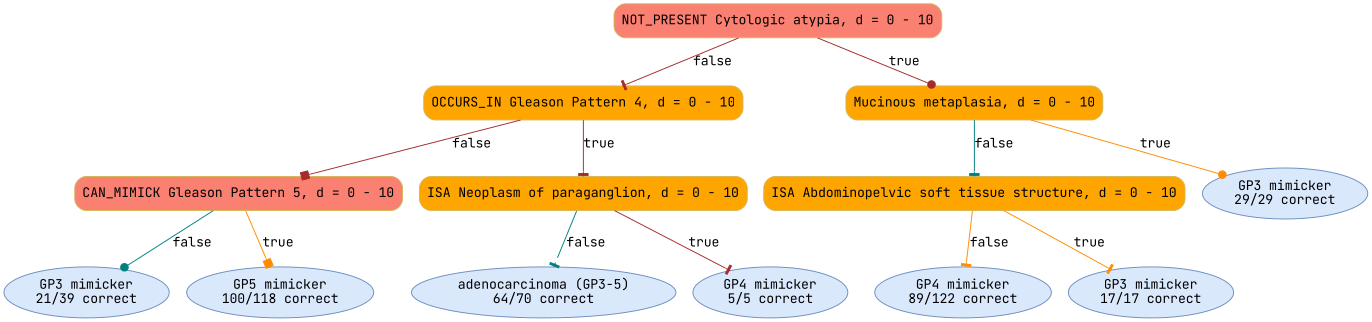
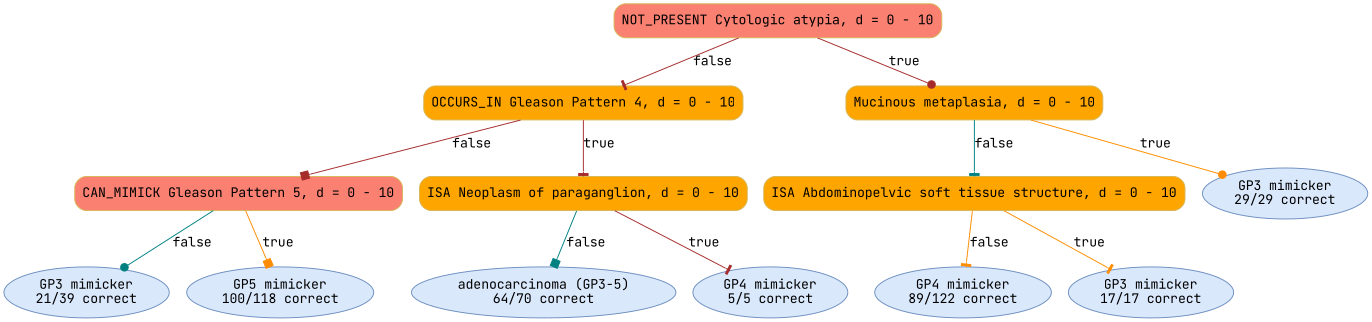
(567, 234) -> (567, 234)
